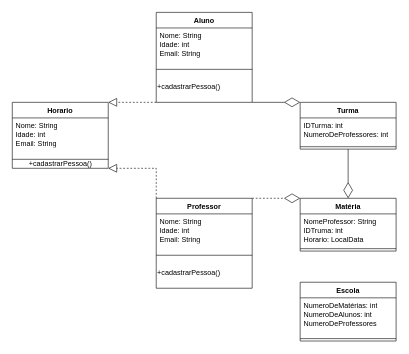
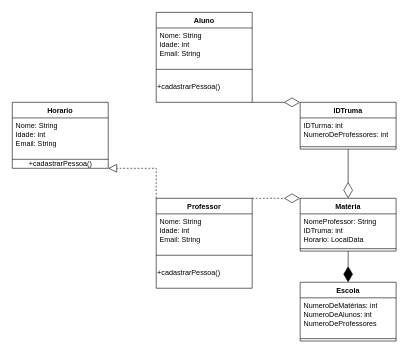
(136, 102) -> none
(348, 111) -> (348, 111)
none -> (348, 266)
